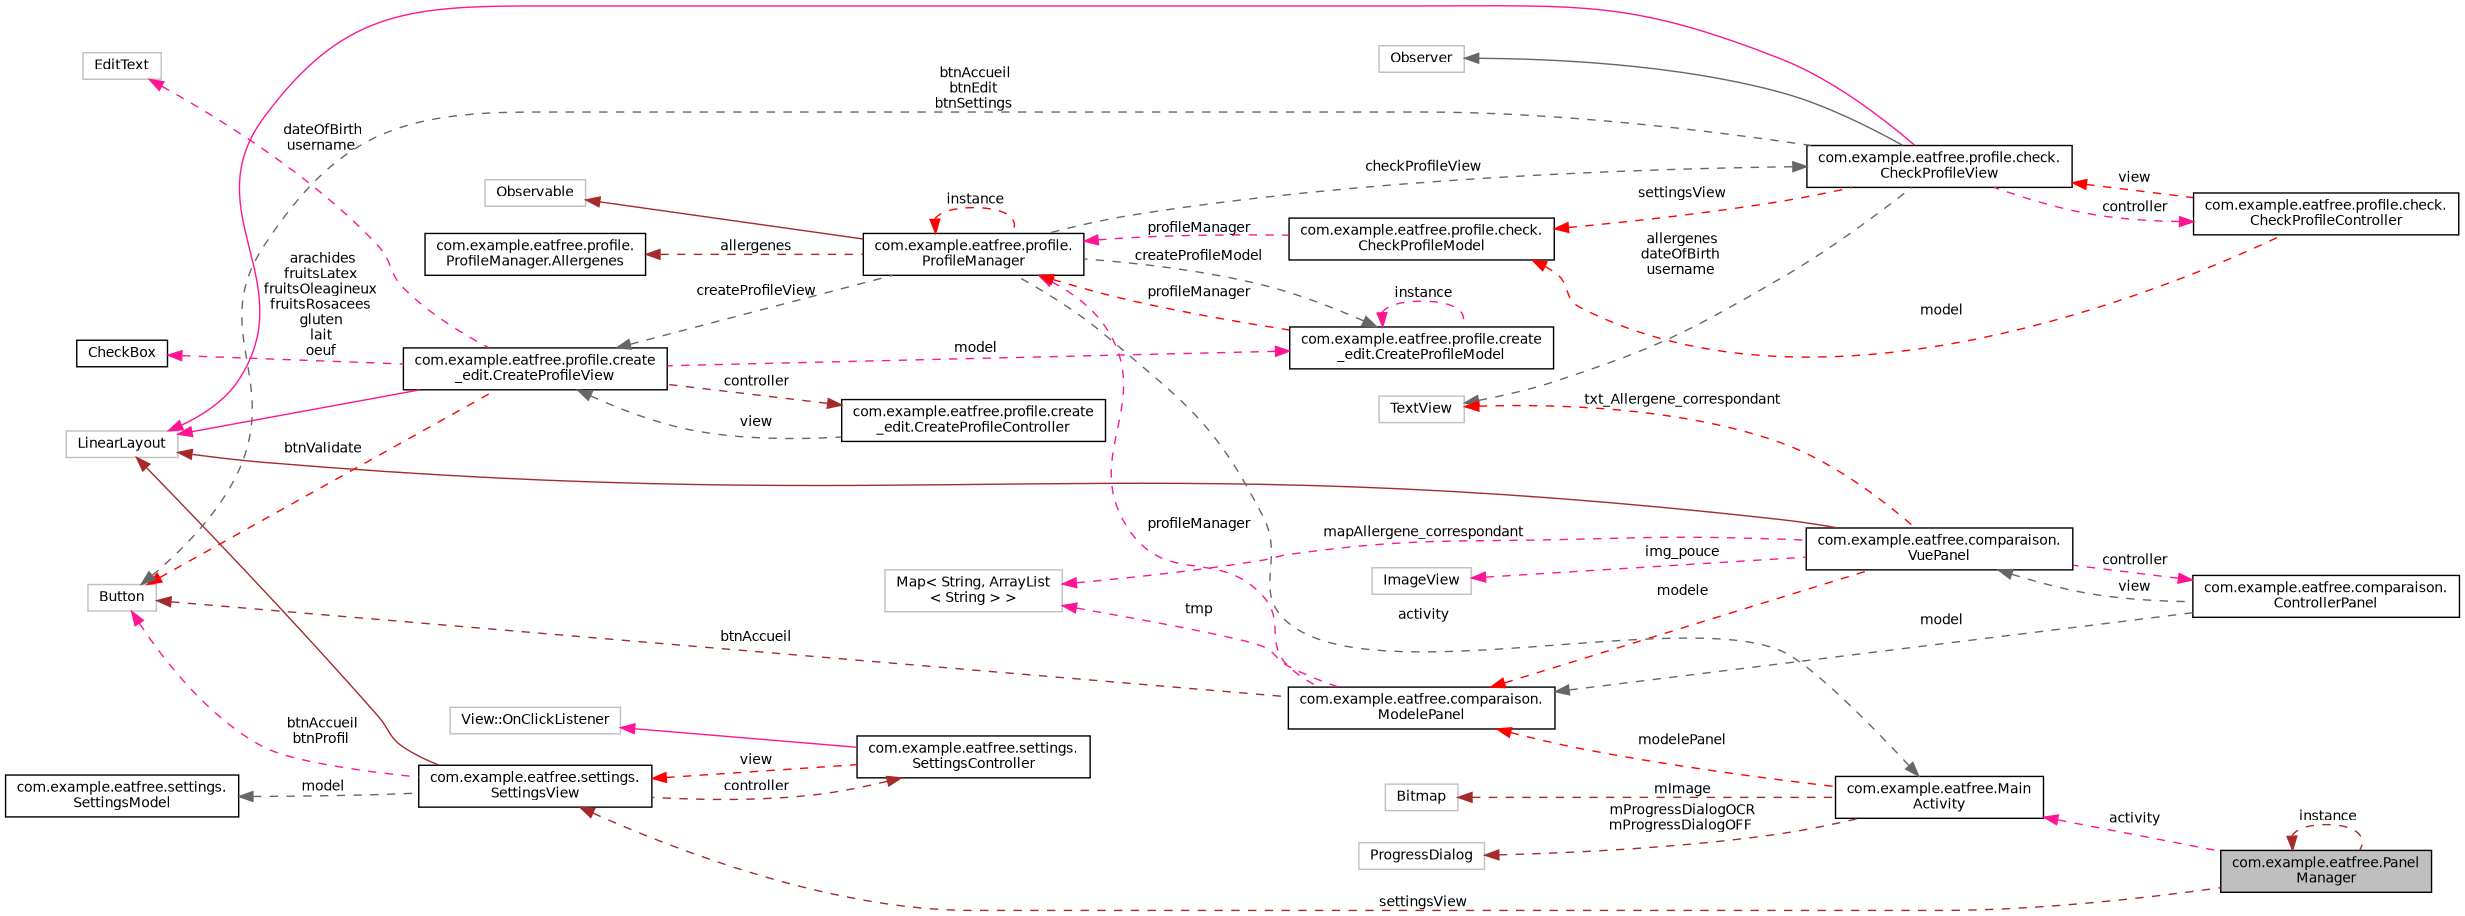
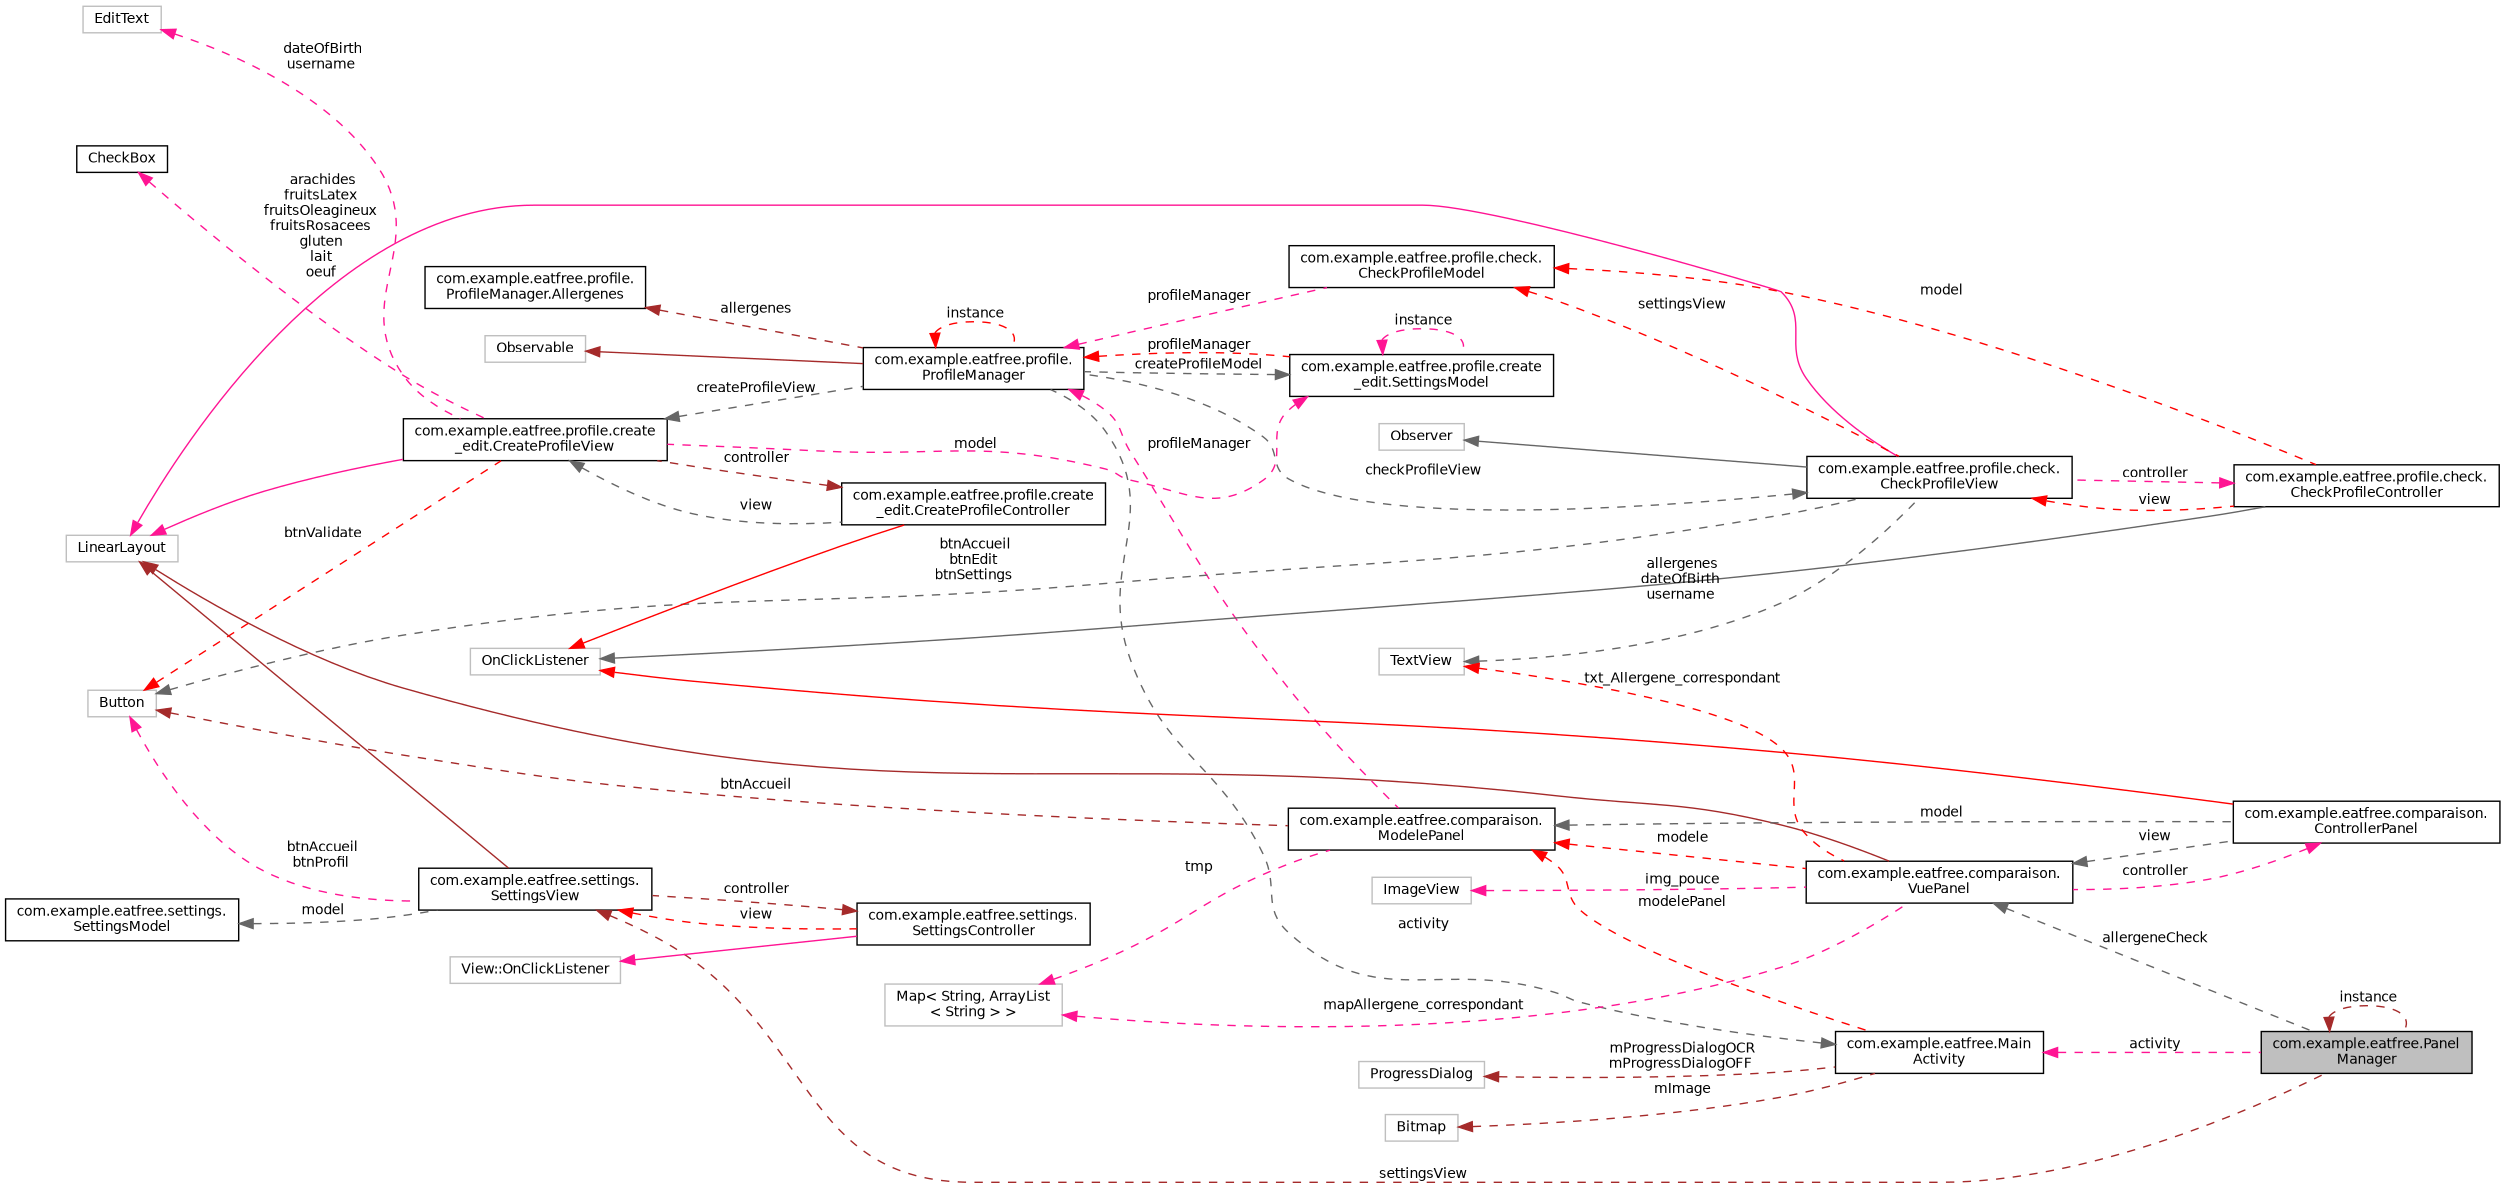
(1422, 348) -> (1422, 375)
none -> (535, 662)
none -> (2160, 970)
